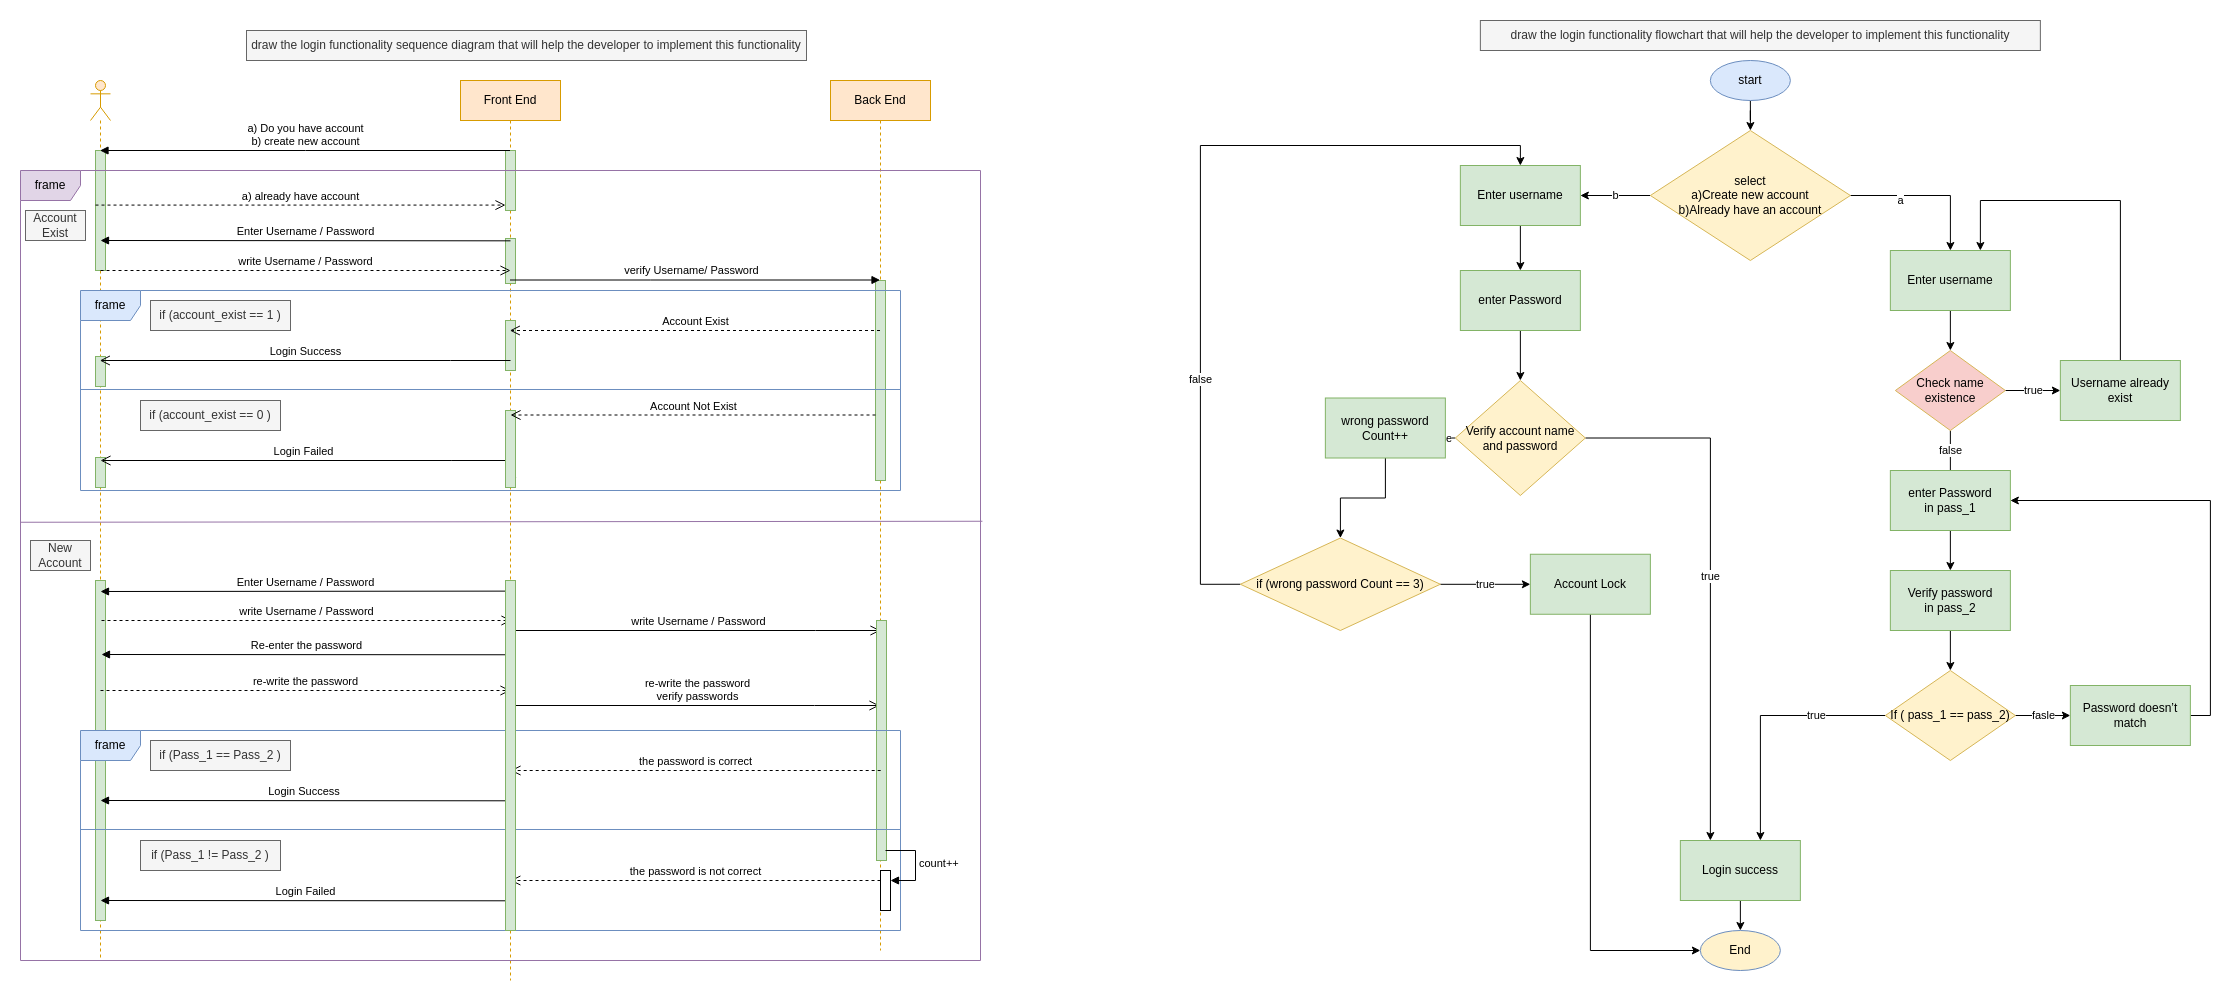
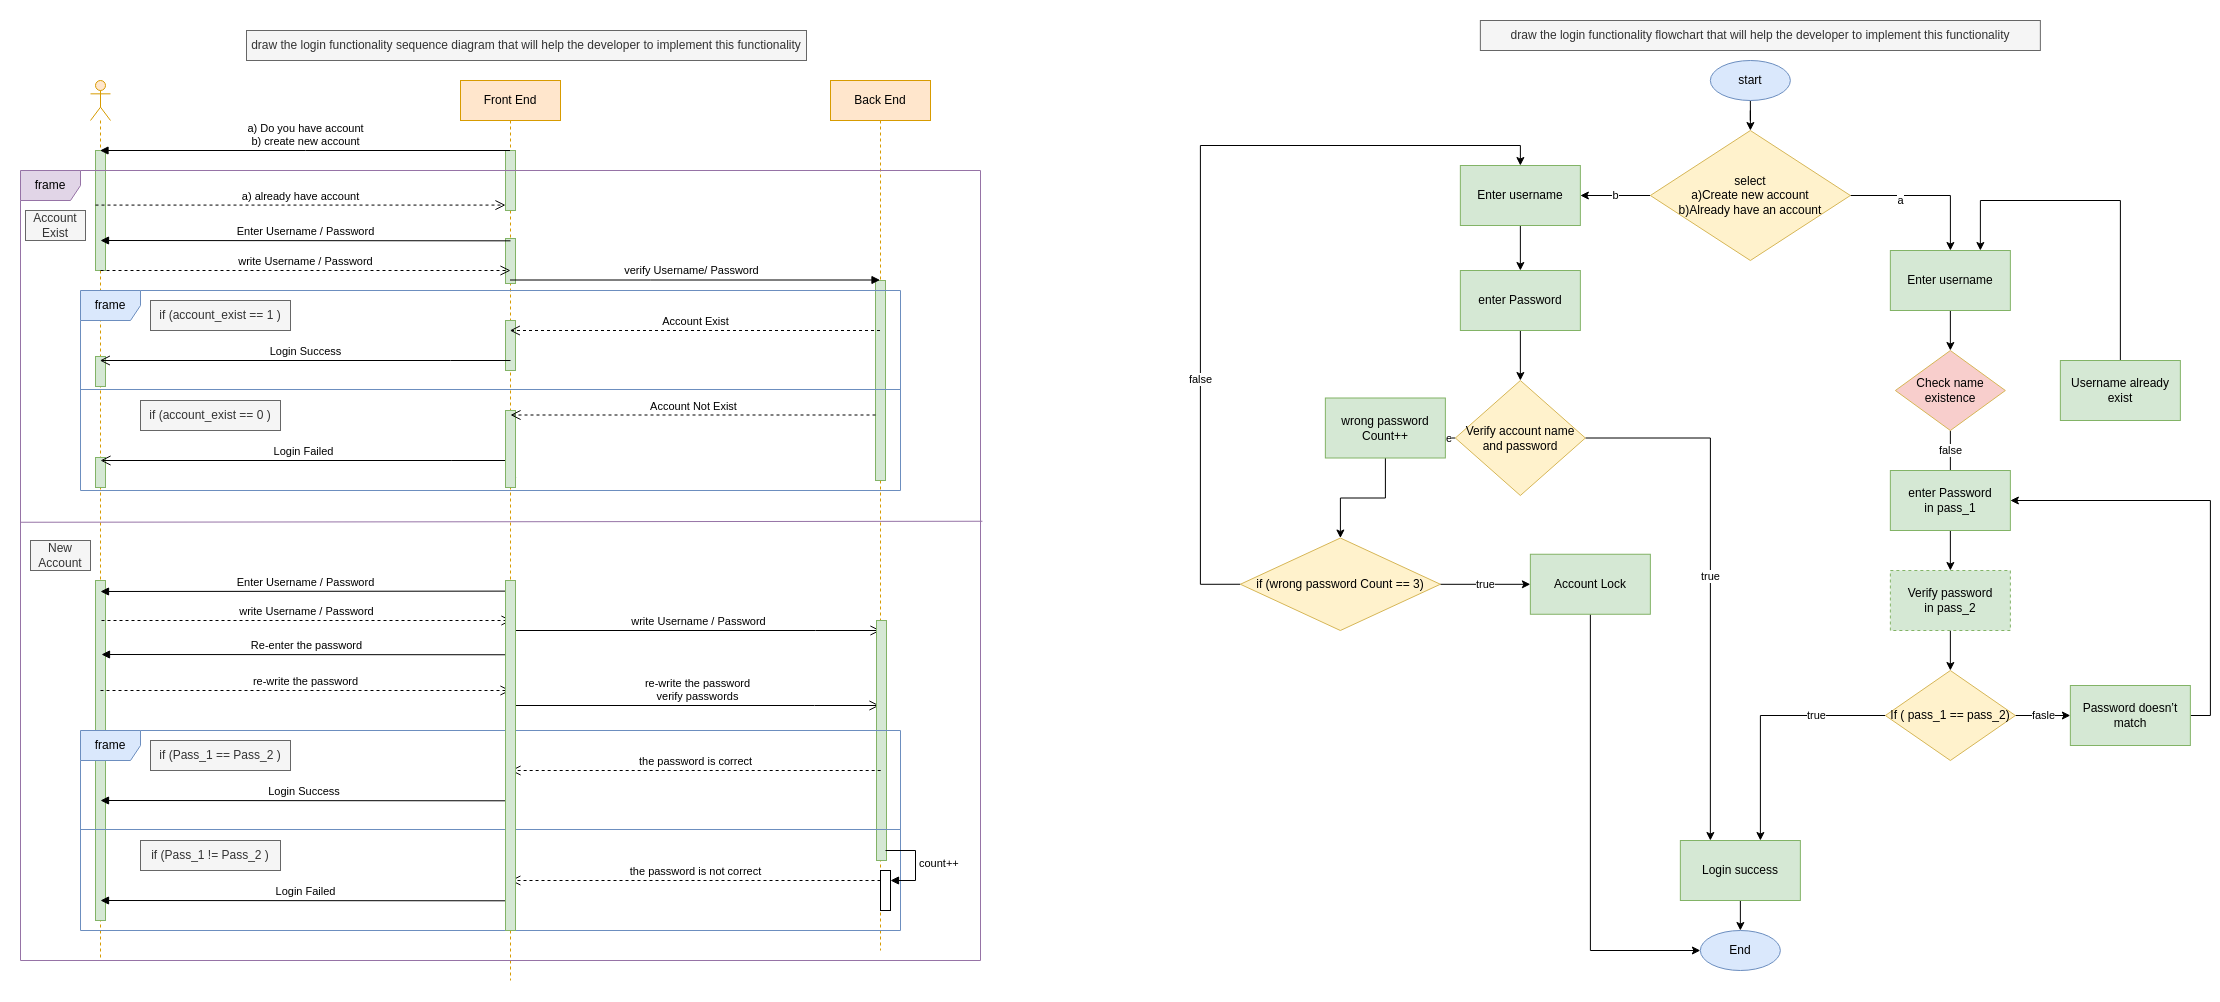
(2030, 391) -> none
(1950, 601) -> (1950, 601)
(1740, 951) -> (1740, 951)
